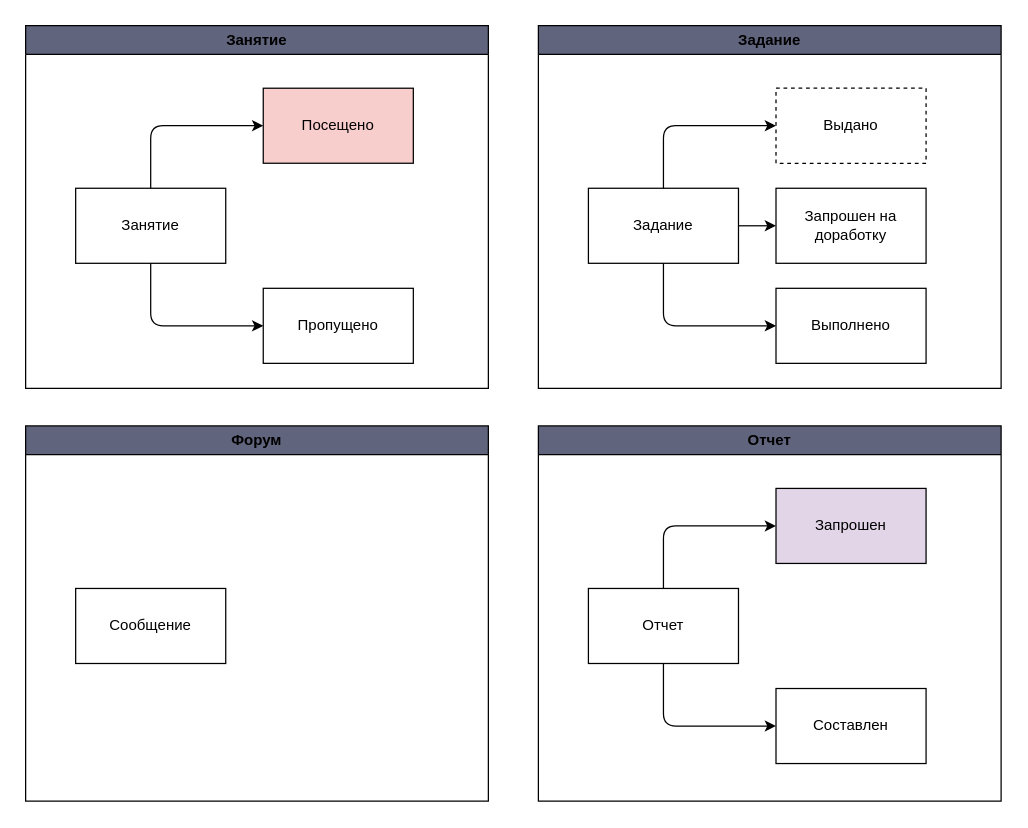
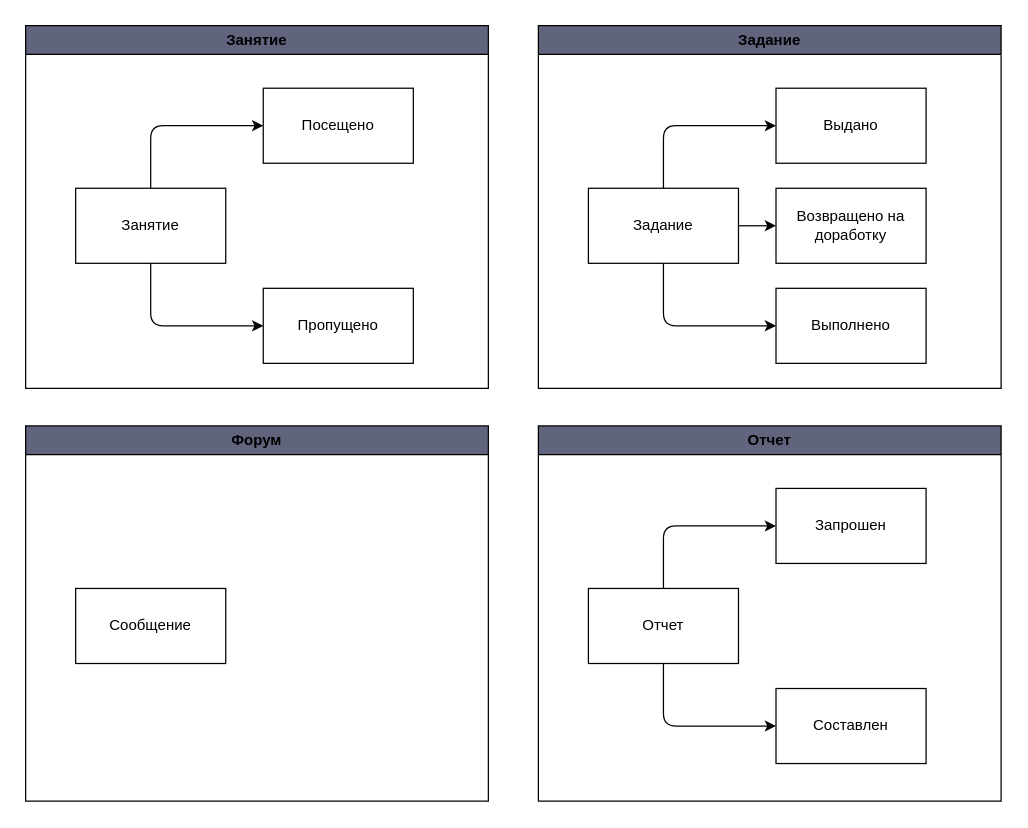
(338, 126) -> (338, 126)
(851, 126) -> (851, 126)
(851, 226) -> (851, 226)
(851, 526) -> (851, 526)
